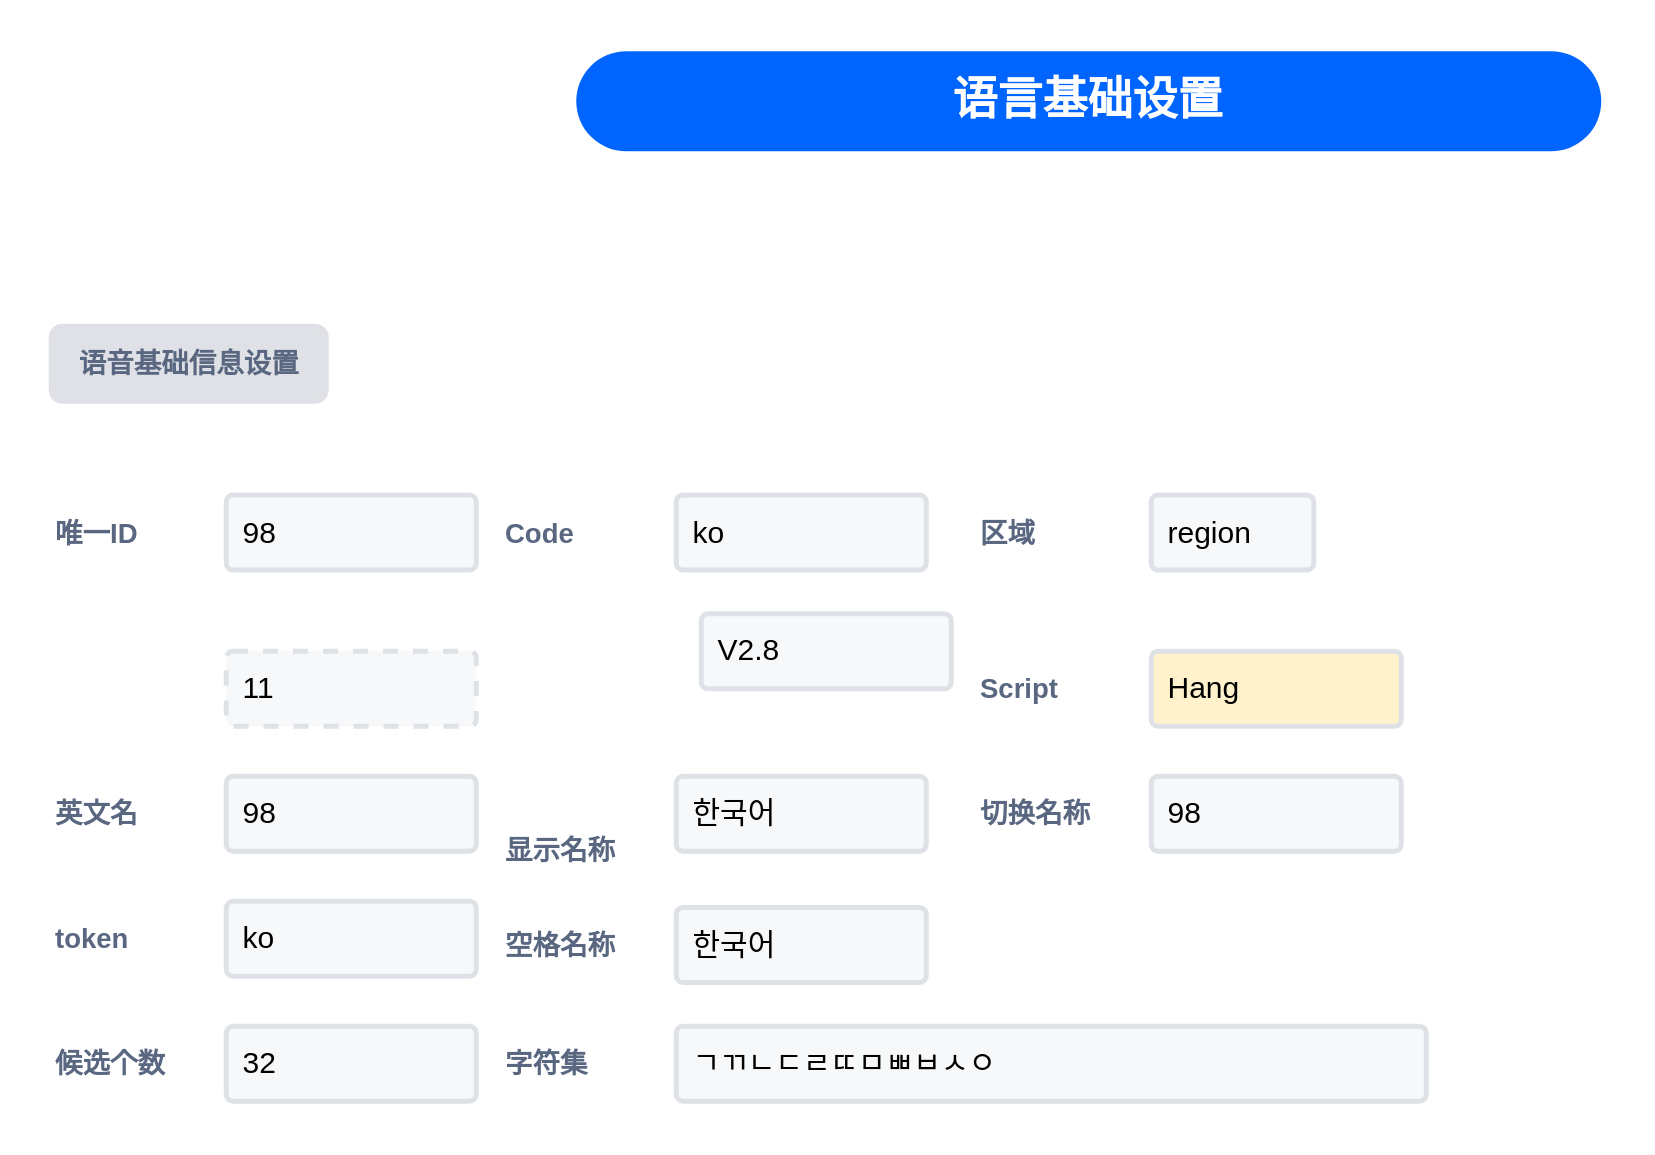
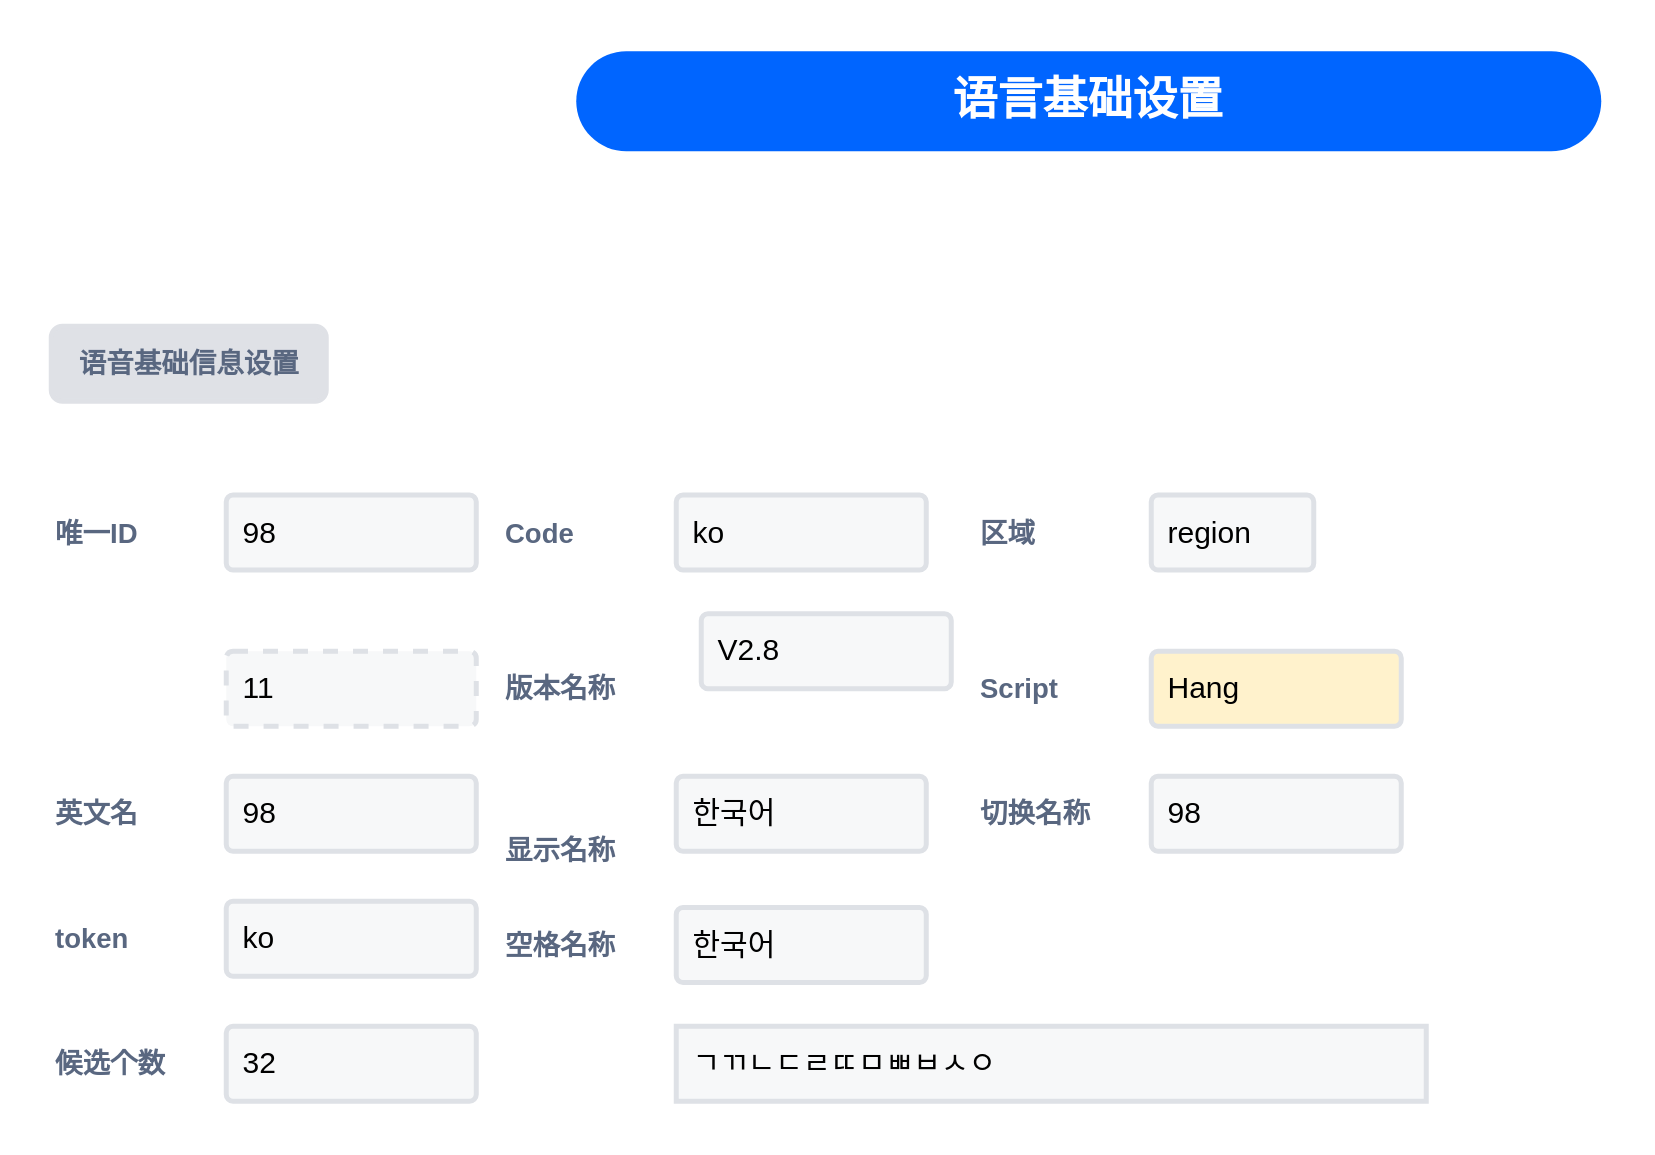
none -> (576, 689)
(576, 1064) -> none
(1051, 1064) -> (1051, 1064)
